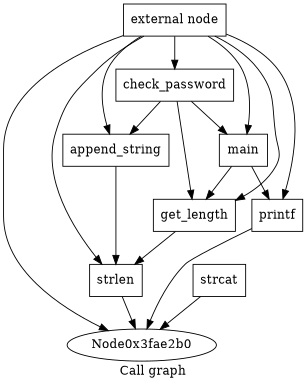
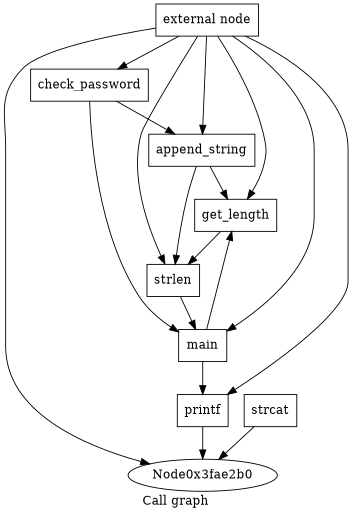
(184, 146) -> (217, 179)
(127, 308) -> (186, 309)
